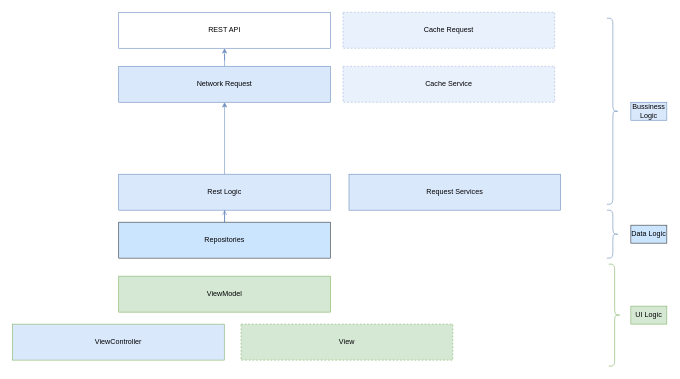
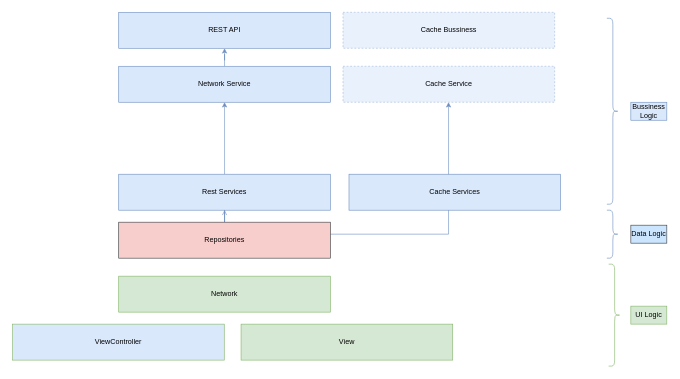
(224, 30) -> (224, 30)
(449, 30) -> (449, 30)
(224, 84) -> (224, 84)
none -> (449, 140)
(224, 192) -> (224, 192)
(455, 192) -> (455, 192)
(224, 240) -> (224, 240)
(224, 294) -> (224, 294)
(347, 342) -> (347, 342)
